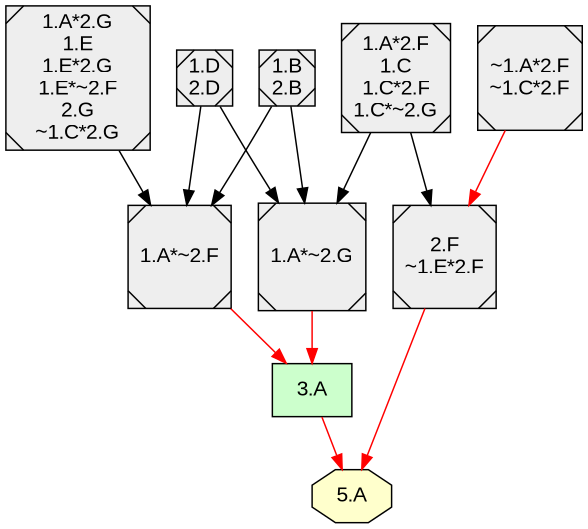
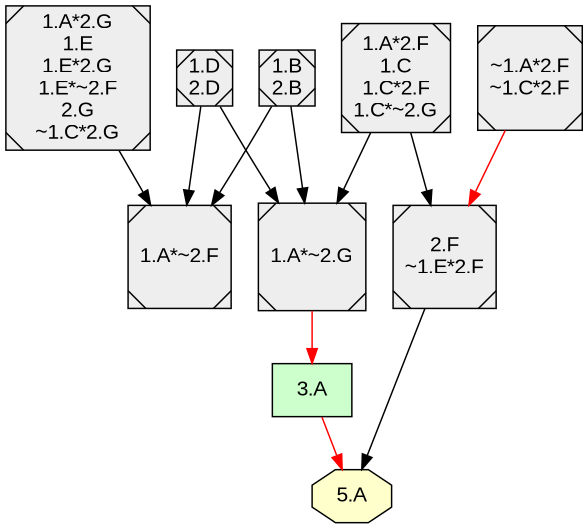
(253, 331) -> none
(396, 382) -> (396, 382)
